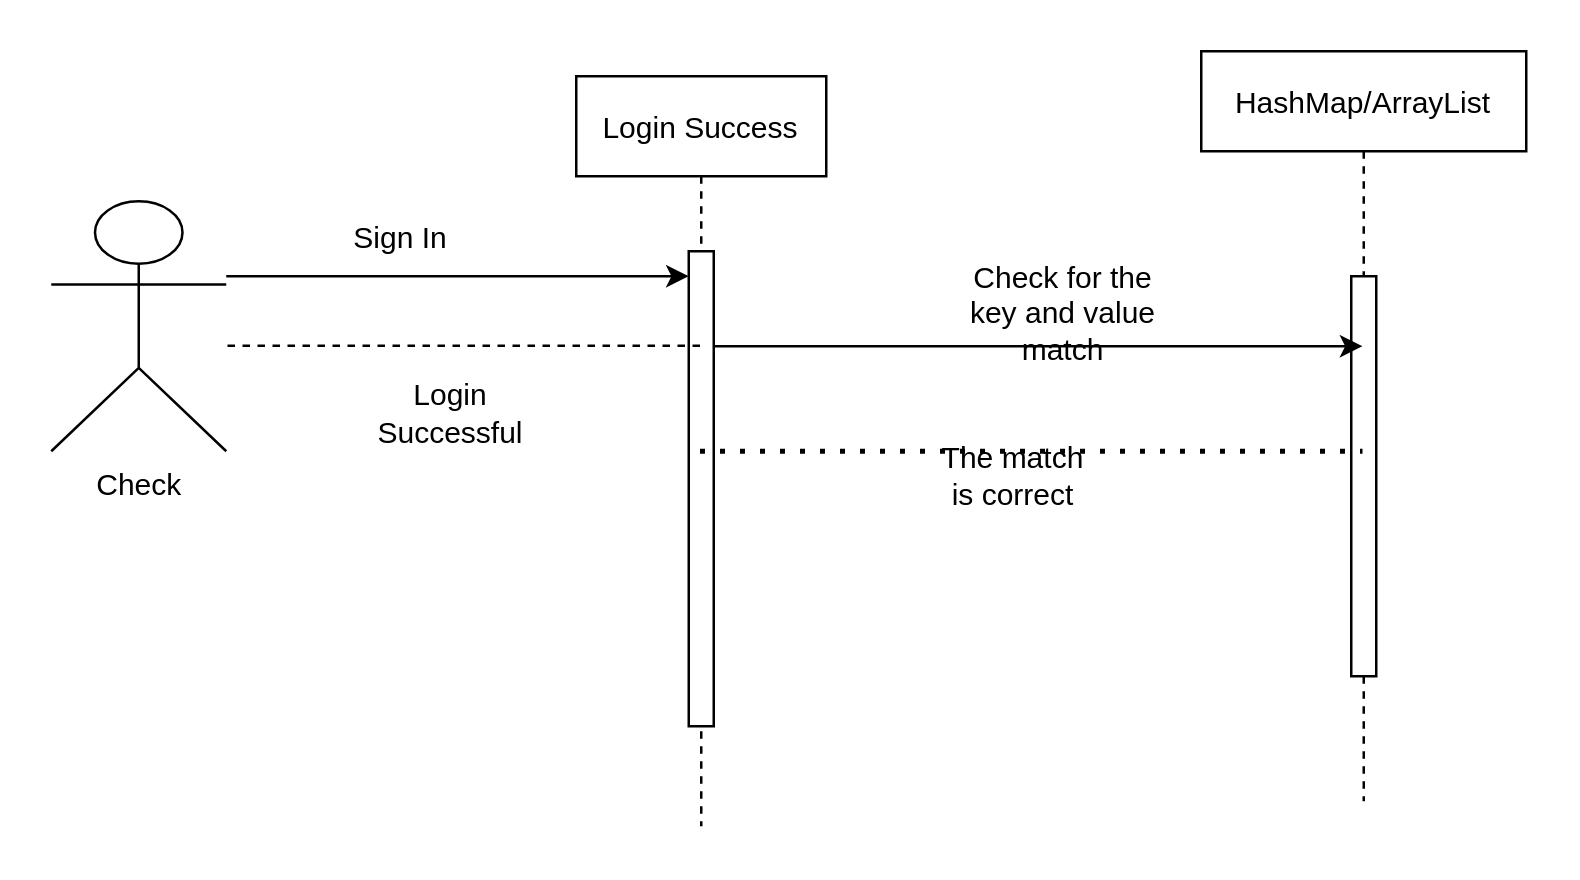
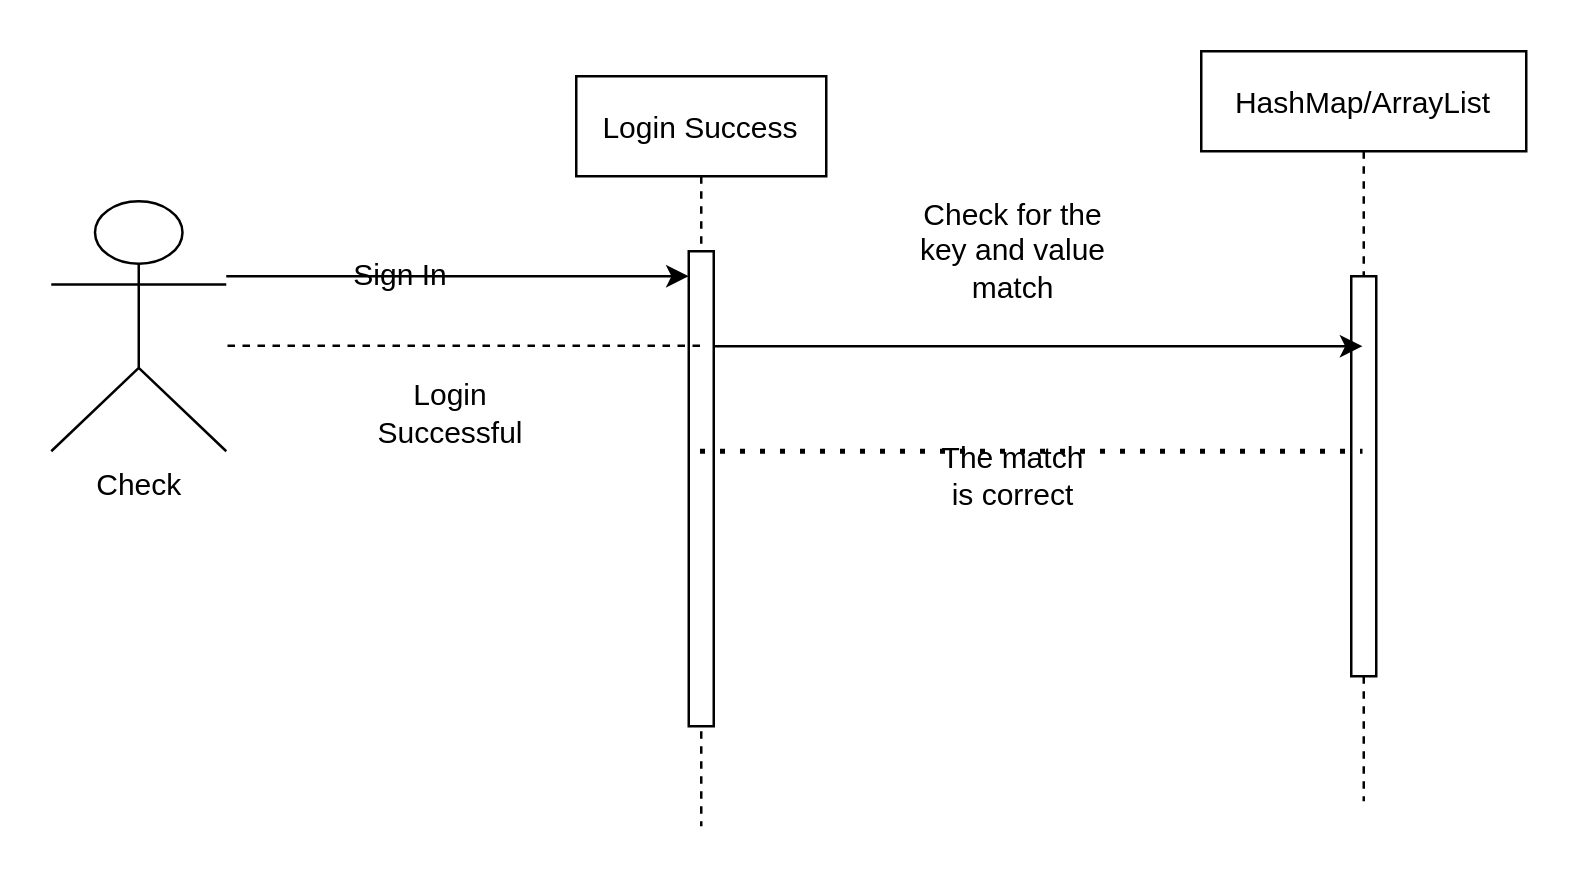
(401, 239) -> (401, 276)
(1064, 314) -> (1014, 251)
